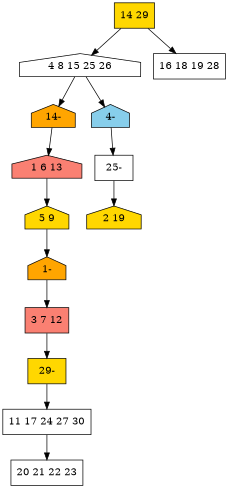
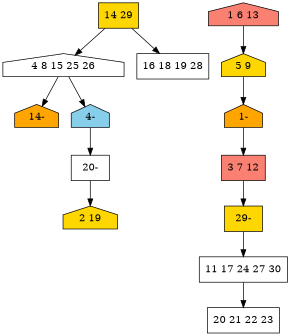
(51, 138) -> none
(114, 168) -> (90, 168)
